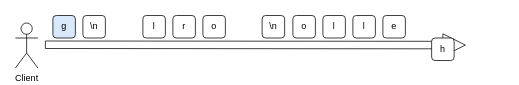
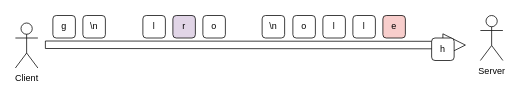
(64, 27) -> (64, 27)
(184, 27) -> (184, 27)
(394, 27) -> (394, 27)
none -> (492, 38)
